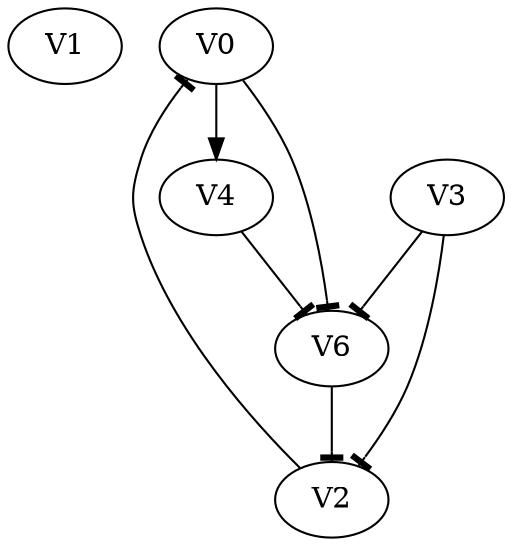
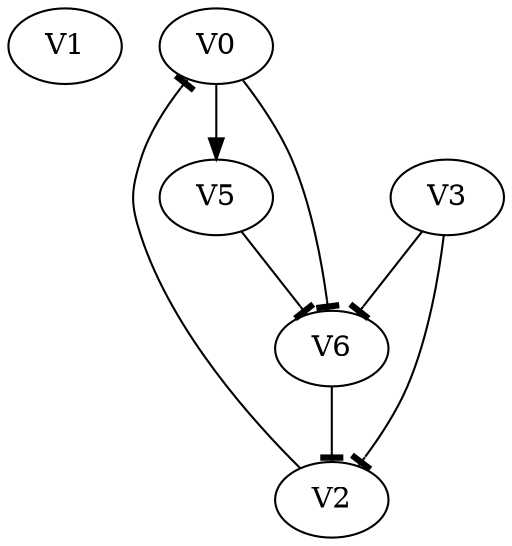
(216, 197) -> (216, 197)
